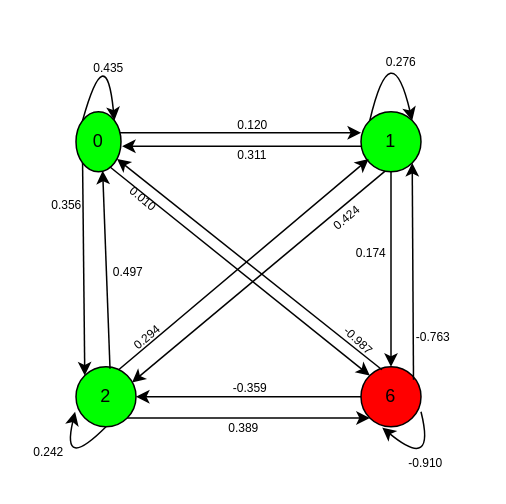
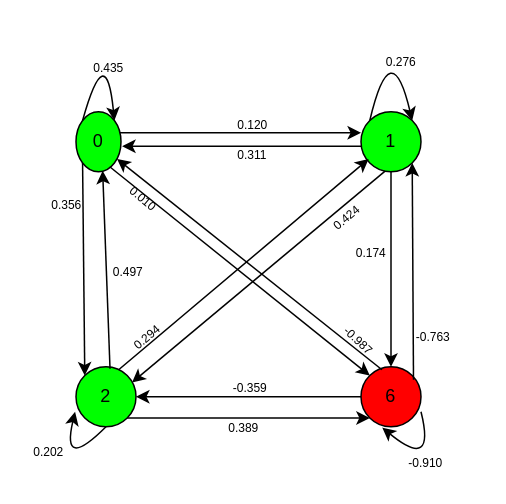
(49, 453) -> (49, 453)
